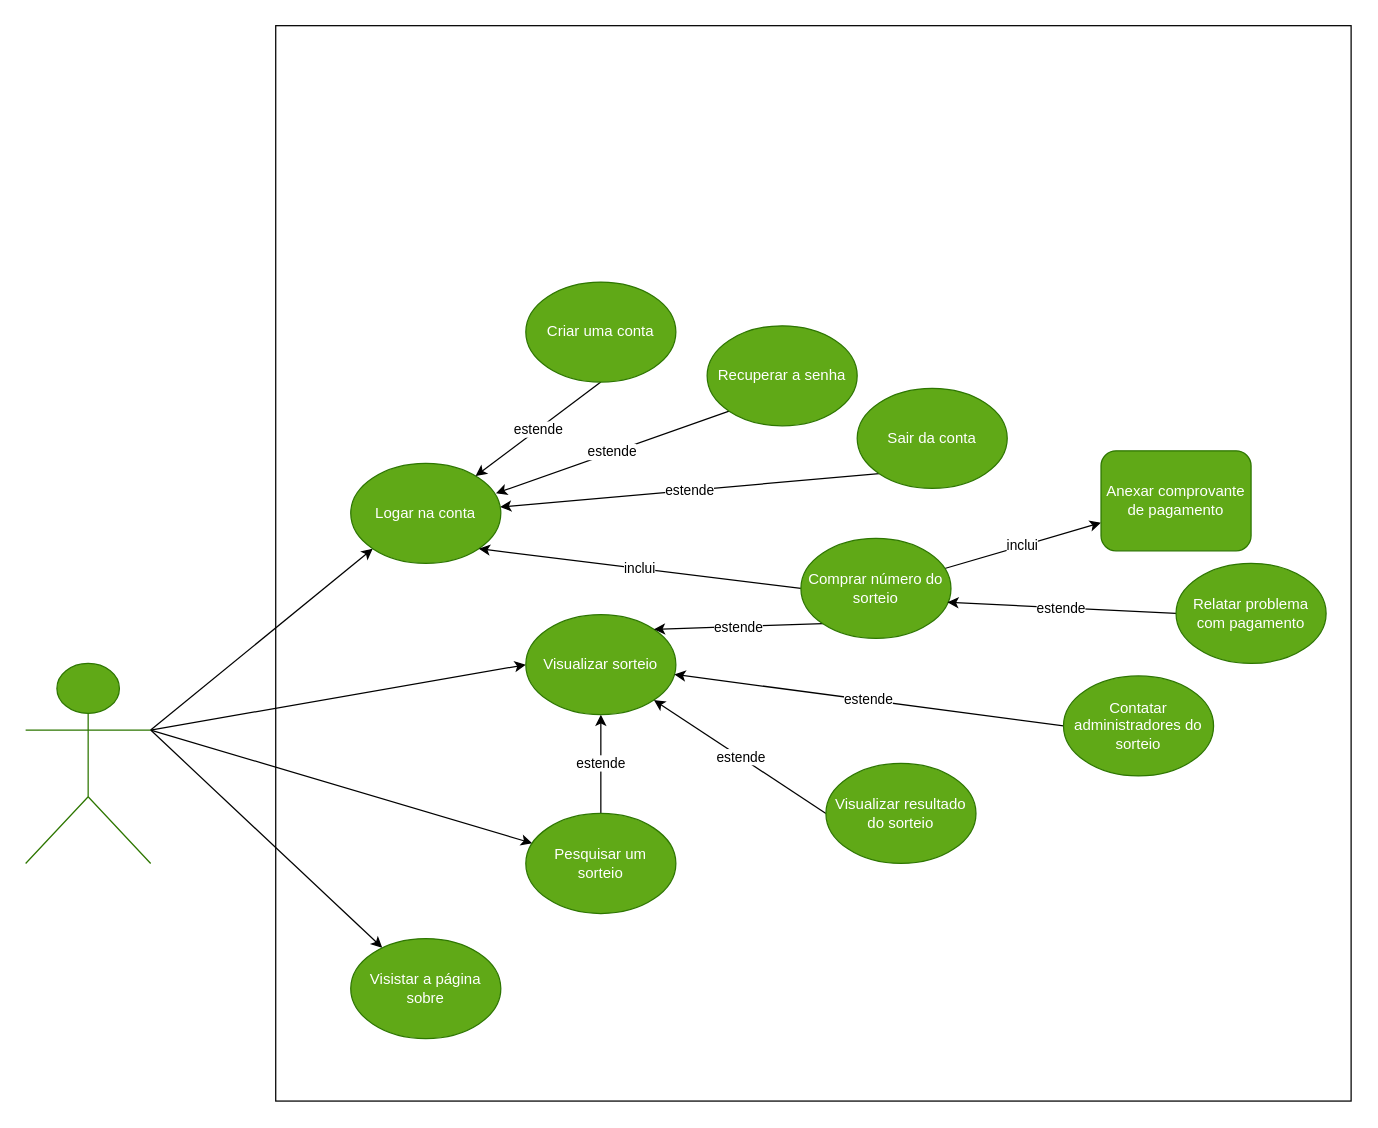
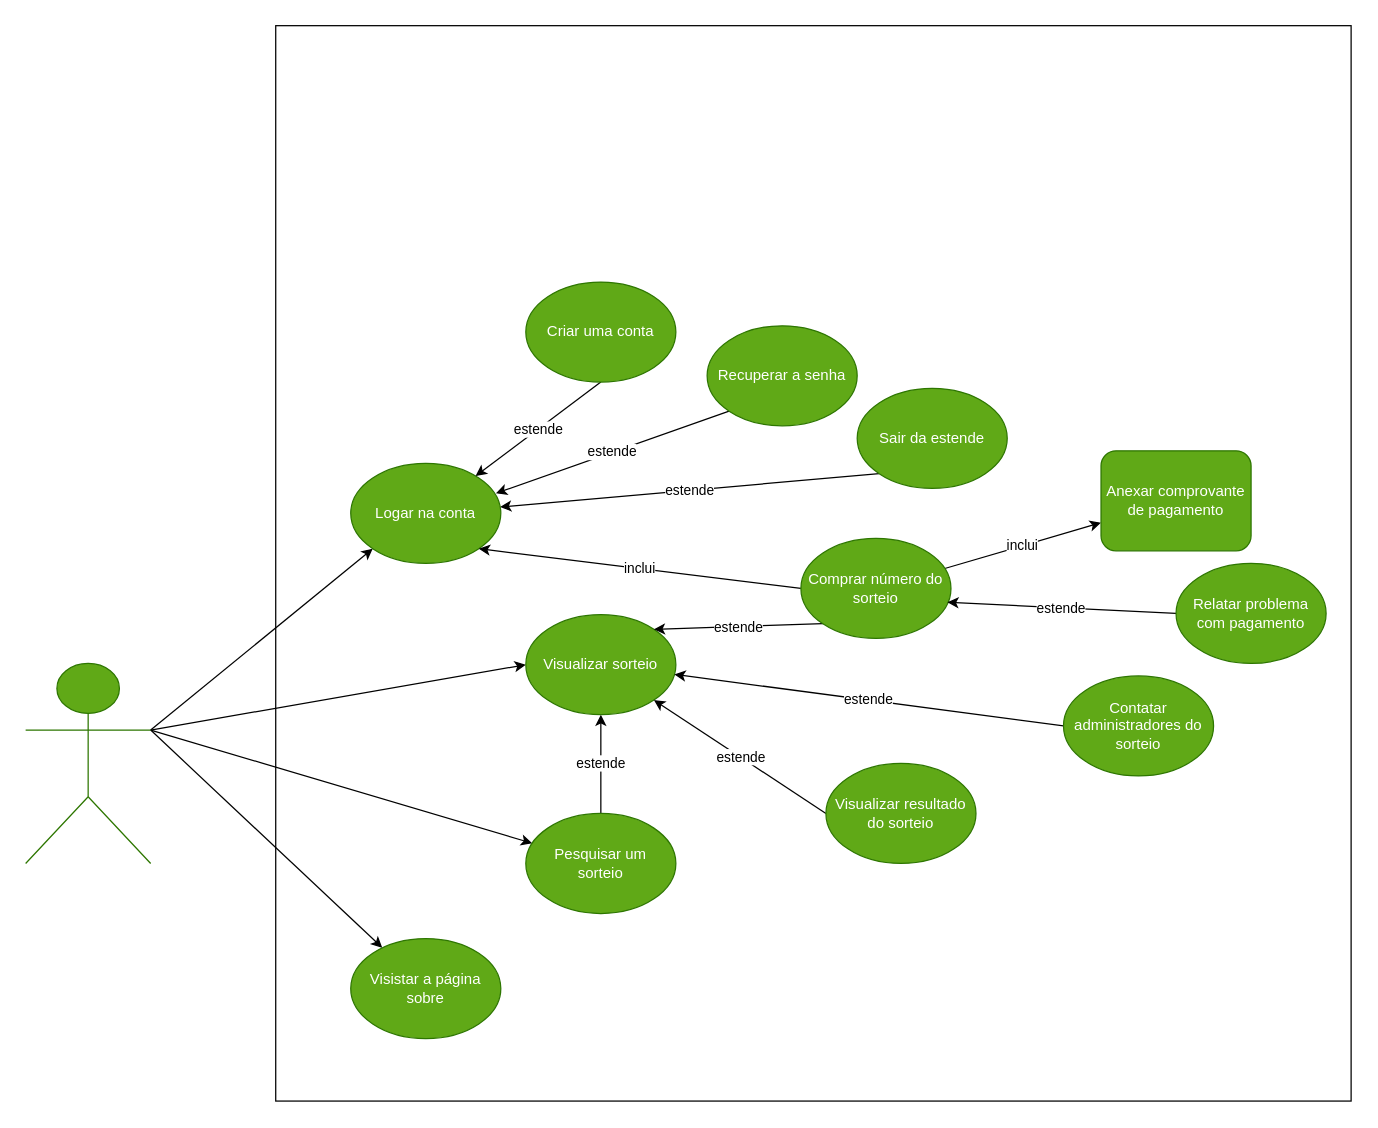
(932, 438) -> (932, 438)
